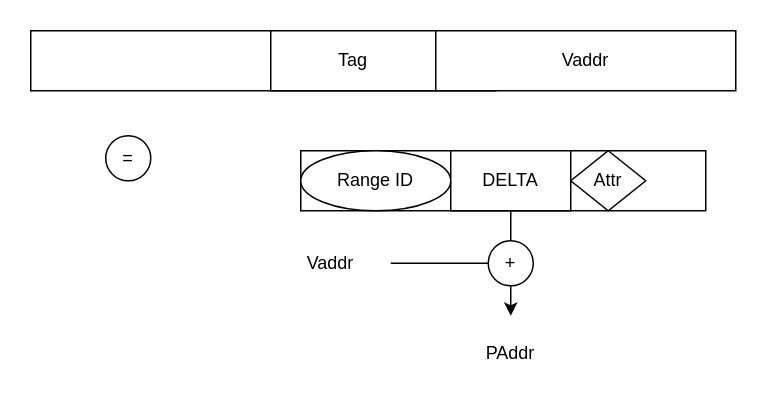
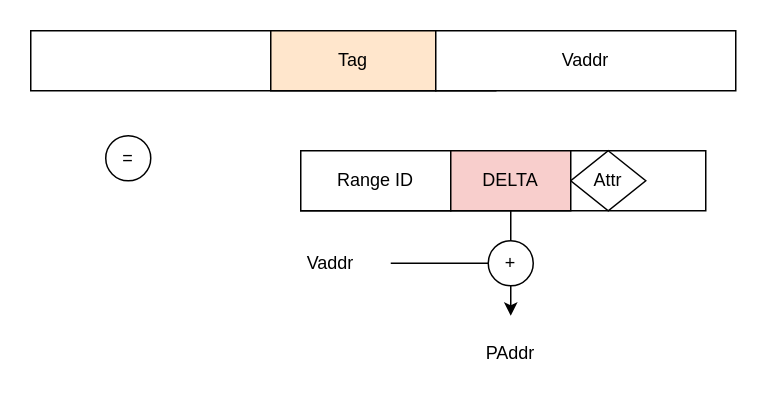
(353, 61) -> (353, 61)
(376, 181) -> (376, 181)
(511, 181) -> (511, 181)
